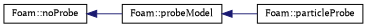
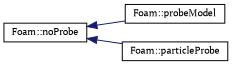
(245, 14) -> (109, 42)
